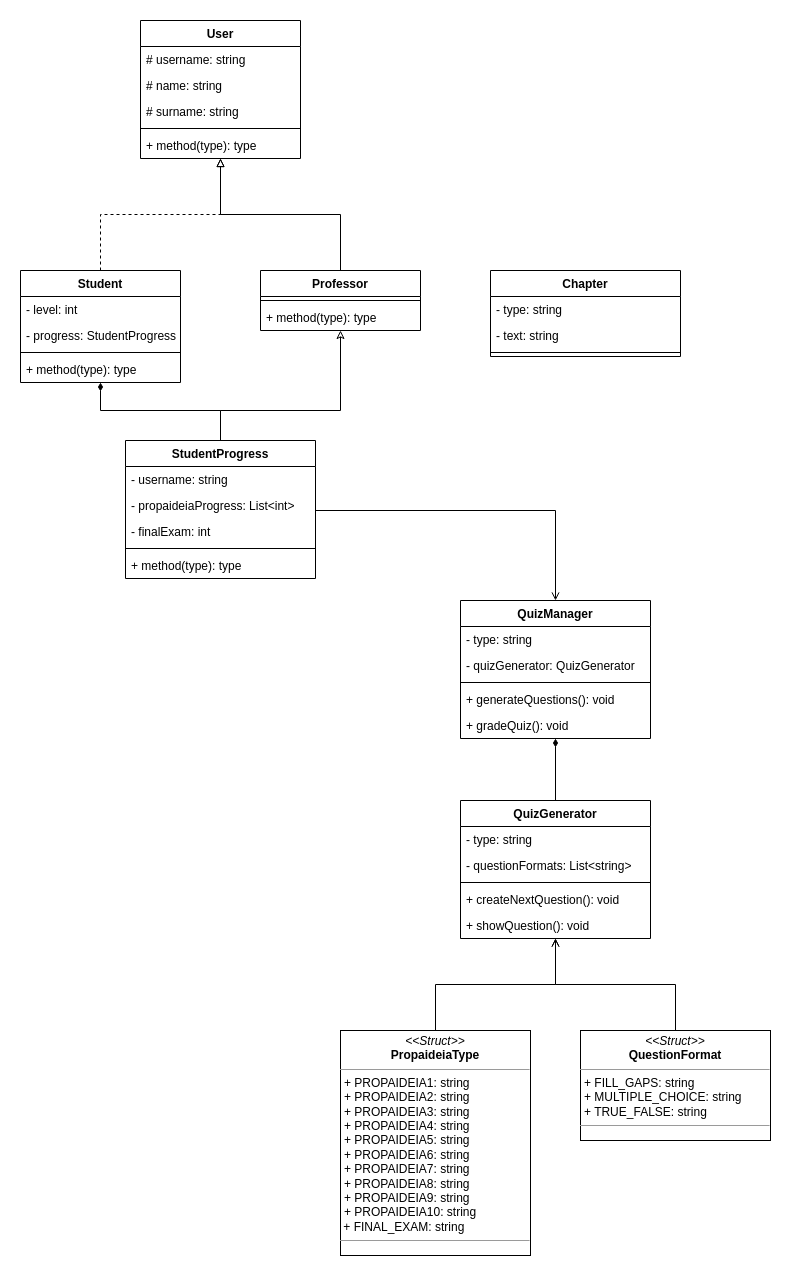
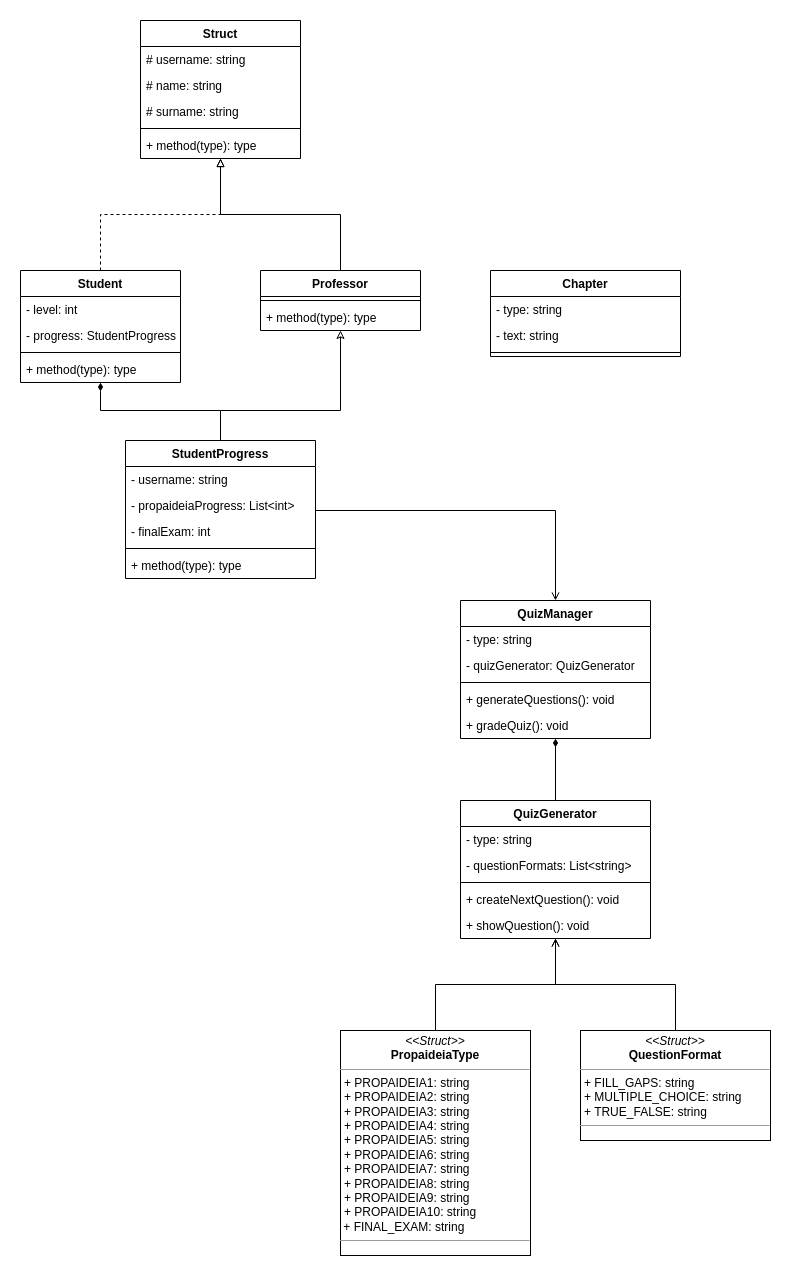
(220, 34) -> (220, 34)
